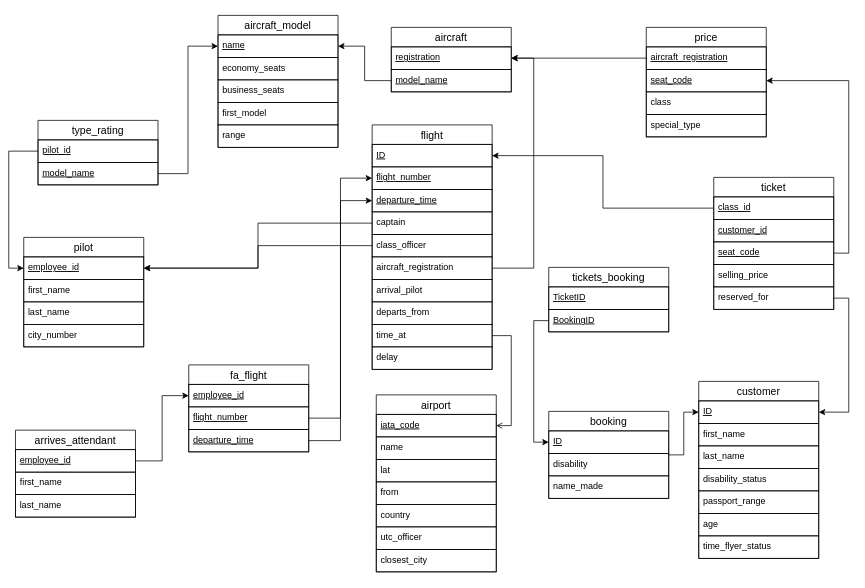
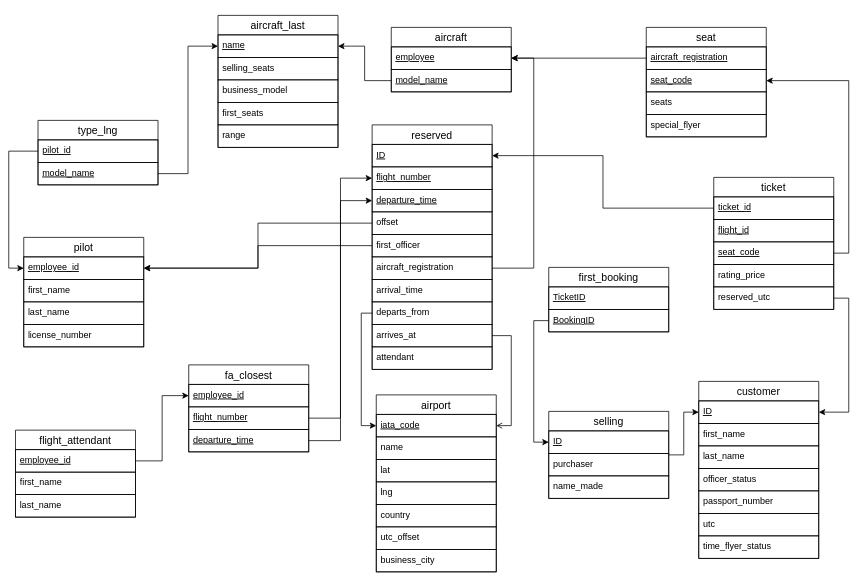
(278, 26) -> (278, 26)
(706, 38) -> (706, 38)
(423, 57) -> (414, 57)
(255, 68) -> (251, 68)
(256, 90) -> (255, 90)
(662, 102) -> (663, 102)
(247, 113) -> (249, 113)
(678, 125) -> (680, 125)
(98, 131) -> (98, 131)
(432, 135) -> (432, 135)
(736, 207) -> (738, 207)
(393, 222) -> (391, 222)
(744, 230) -> (737, 230)
(407, 245) -> (407, 245)
(746, 275) -> (746, 275)
(608, 278) -> (608, 278)
(404, 290) -> (403, 290)
(748, 297) -> (748, 297)
(54, 335) -> (61, 335)
(393, 335) -> (400, 335)
(388, 357) -> (399, 357)
none -> (361, 373)
(248, 375) -> (248, 375)
(608, 422) -> (608, 422)
(75, 441) -> (75, 441)
(573, 464) -> (575, 464)
(741, 479) -> (737, 479)
(390, 492) -> (387, 492)
(738, 501) -> (741, 501)
(710, 524) -> (710, 524)
(407, 537) -> (405, 537)
(408, 560) -> (411, 560)
